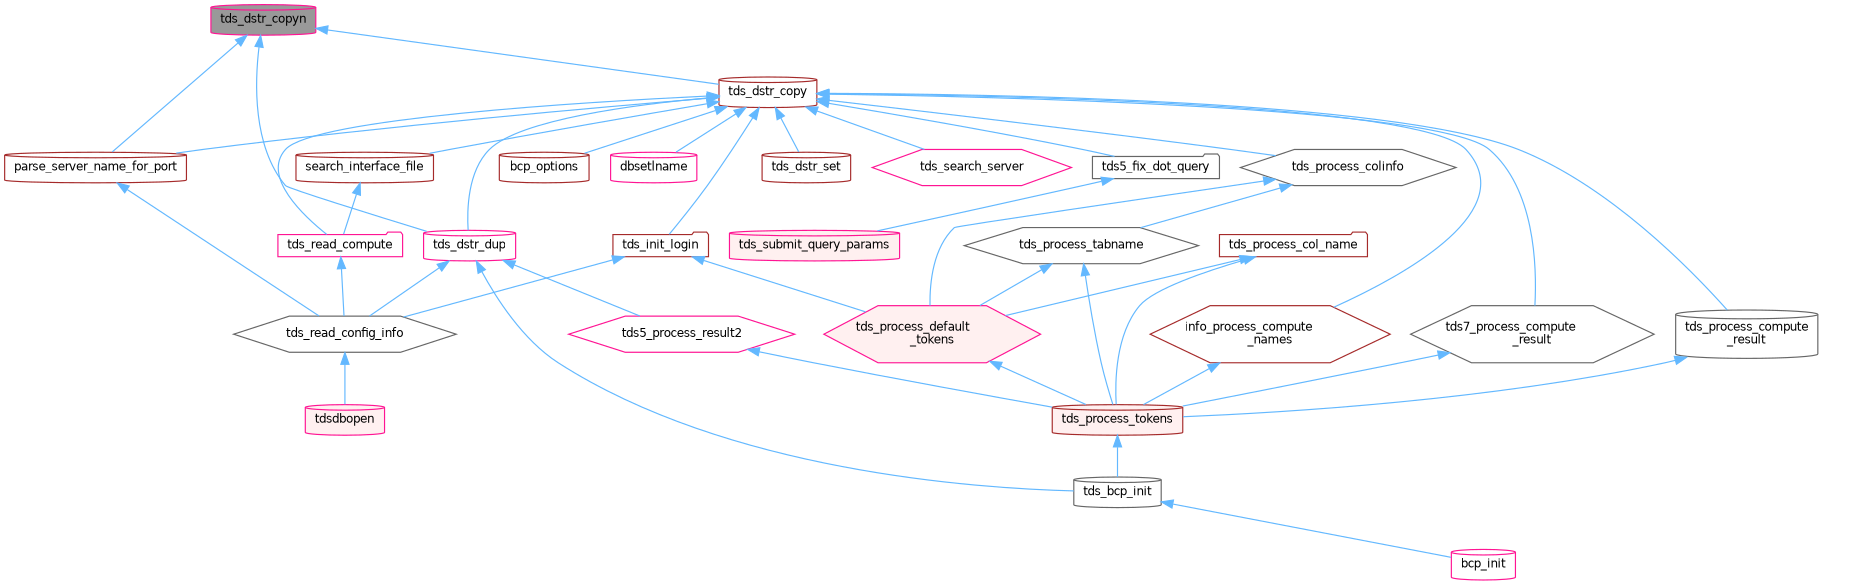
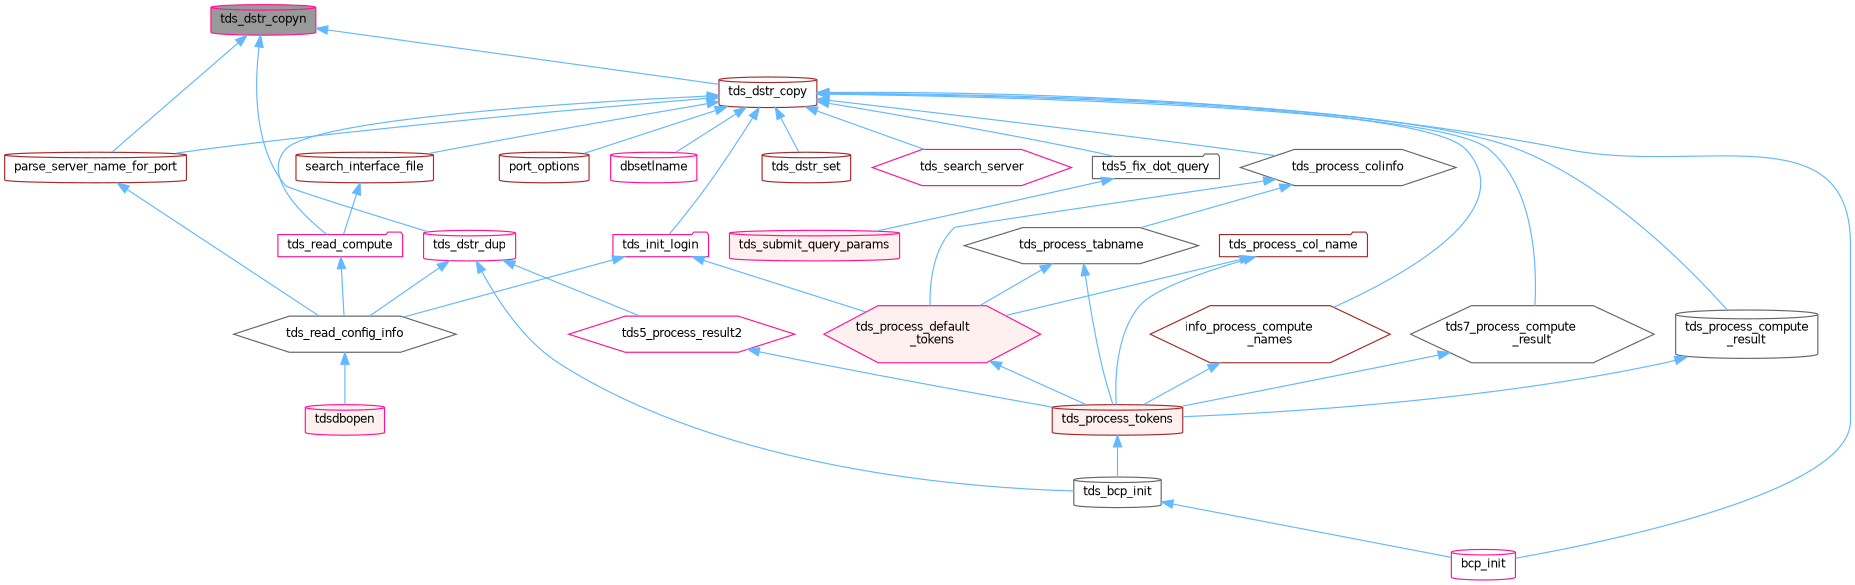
(553, 122) -> (1639, 156)
(544, 168) -> (544, 168)
(661, 246) -> (661, 246)
